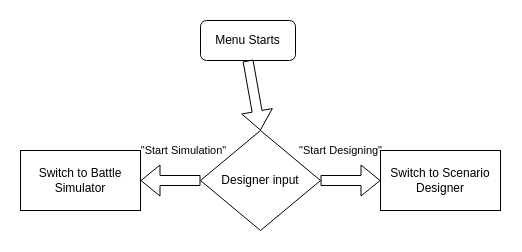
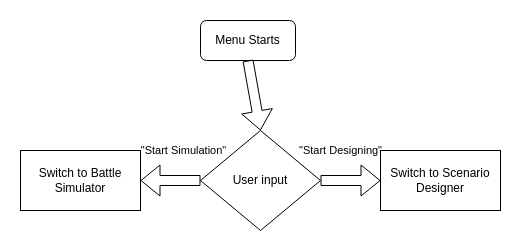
(261, 181) -> (261, 181)
